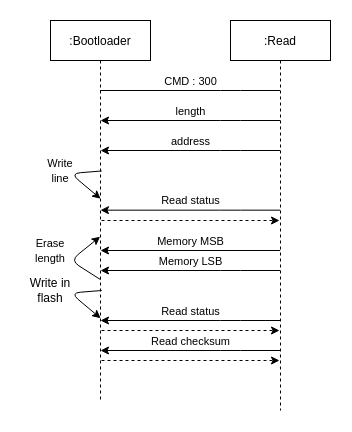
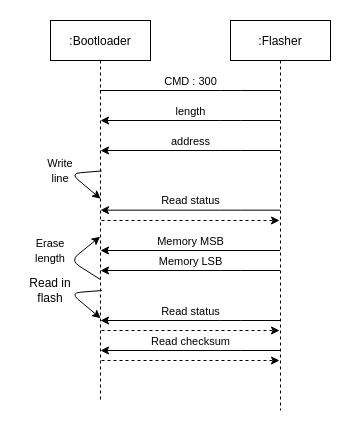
(280, 41) -> (280, 41)
(51, 291) -> (51, 291)
